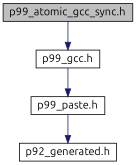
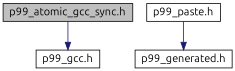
(68, 78) -> none
(68, 152) -> (184, 59)
